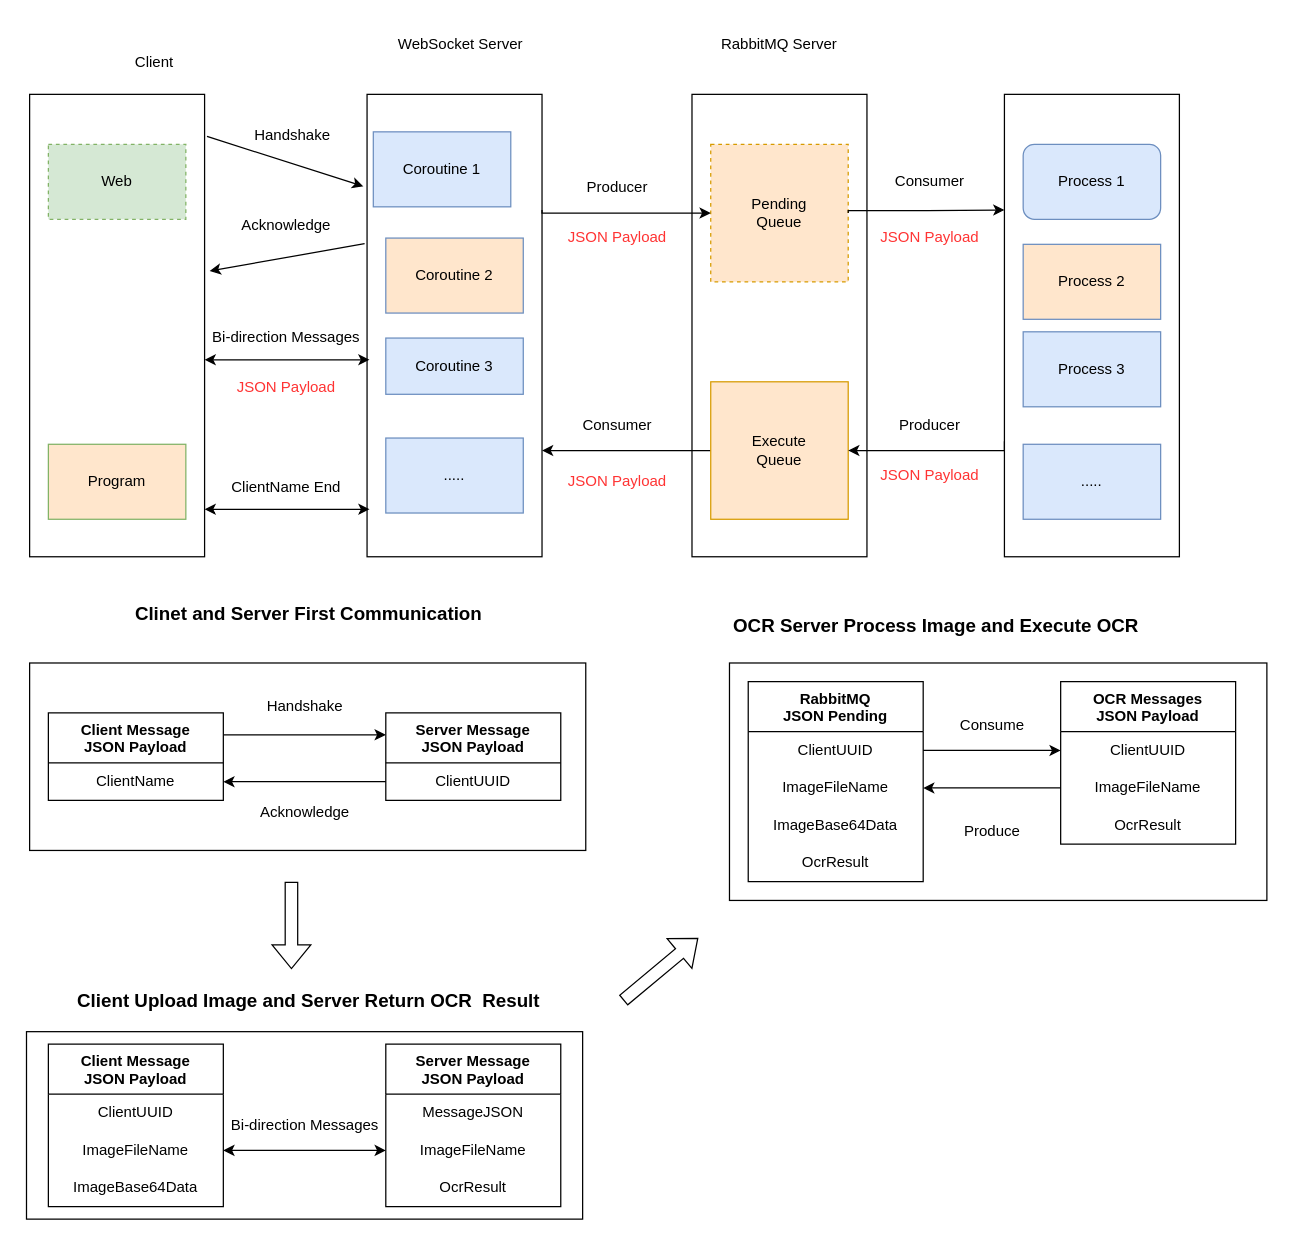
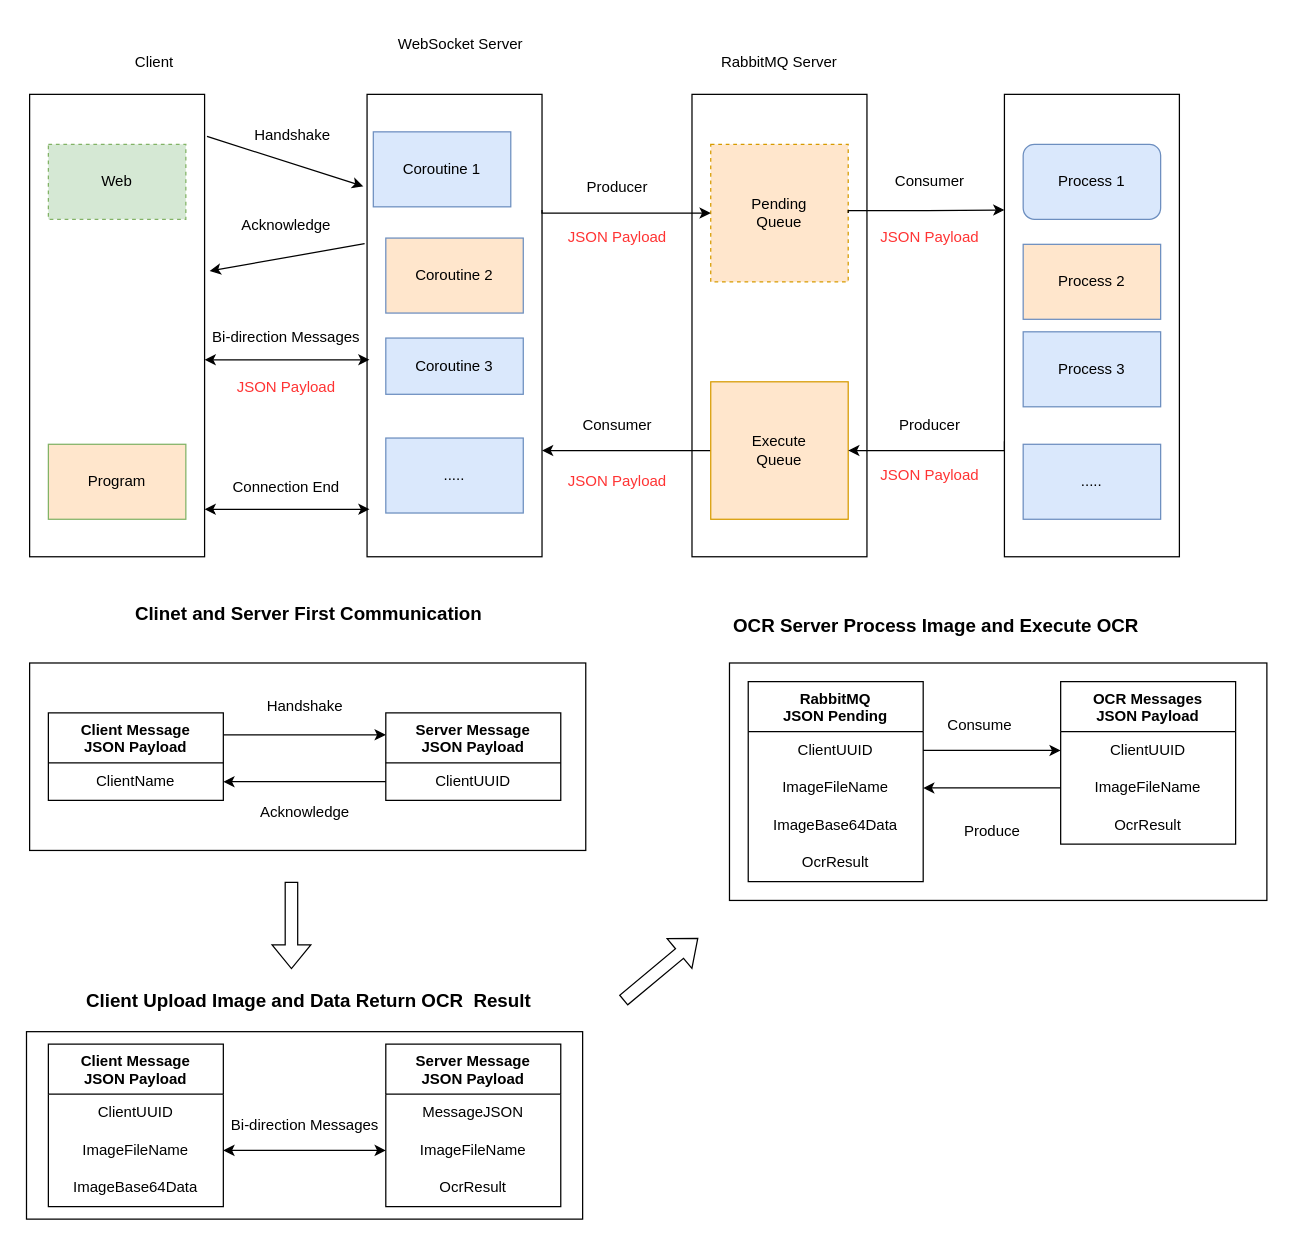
(779, 44) -> (779, 63)
(286, 488) -> (286, 488)
(992, 726) -> (979, 726)
(309, 1001) -> (309, 1001)
